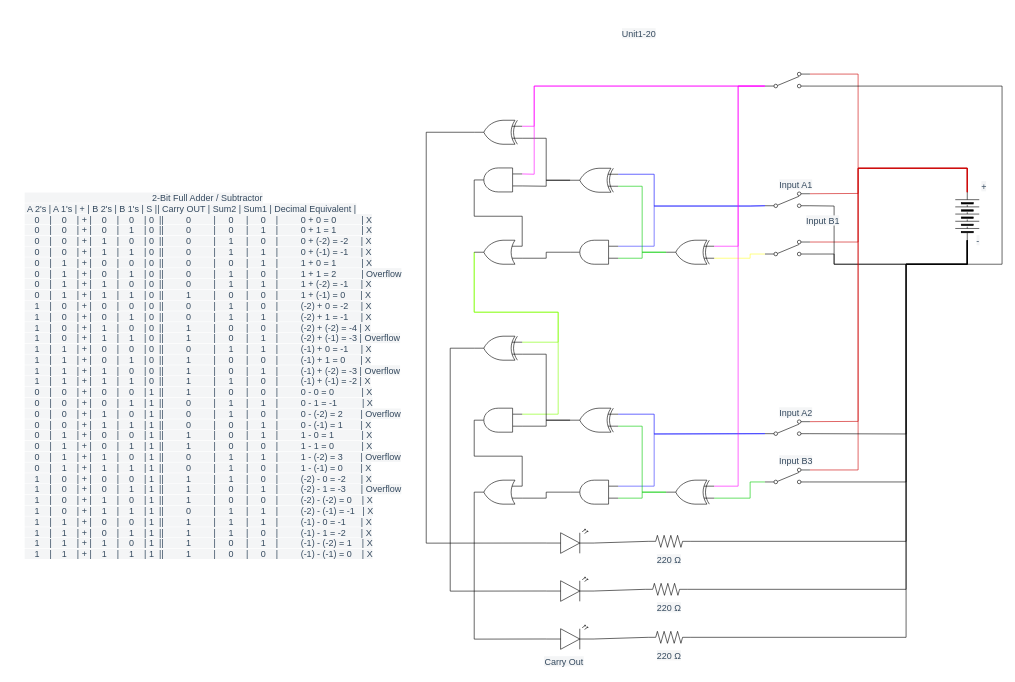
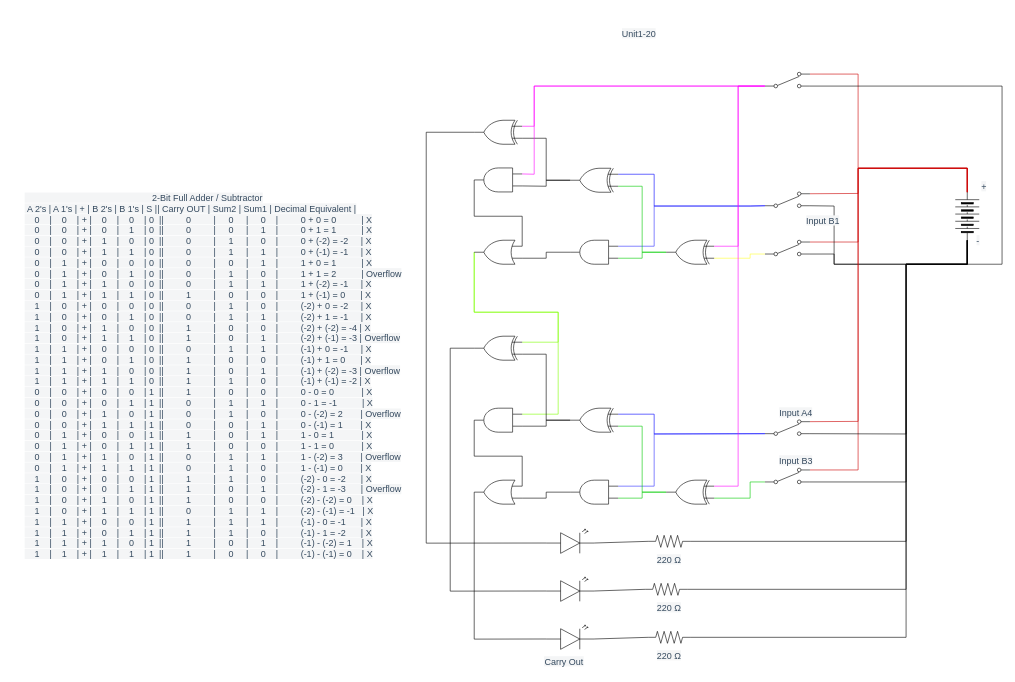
(796, 184) -> none
(796, 413) -> (796, 413)
